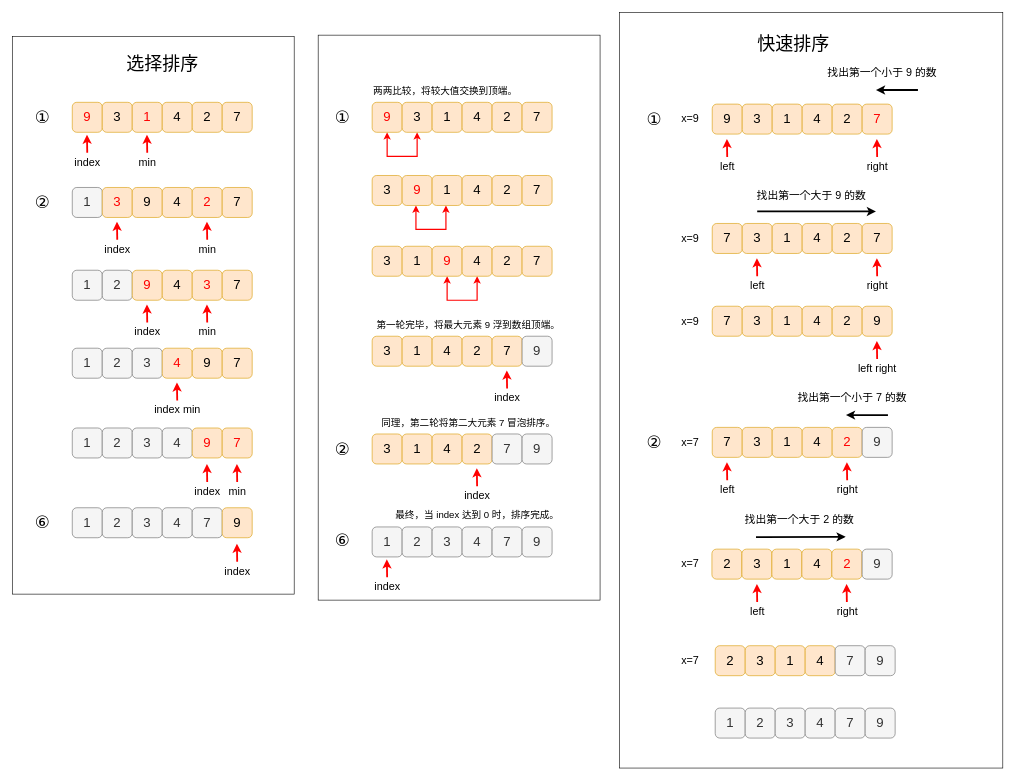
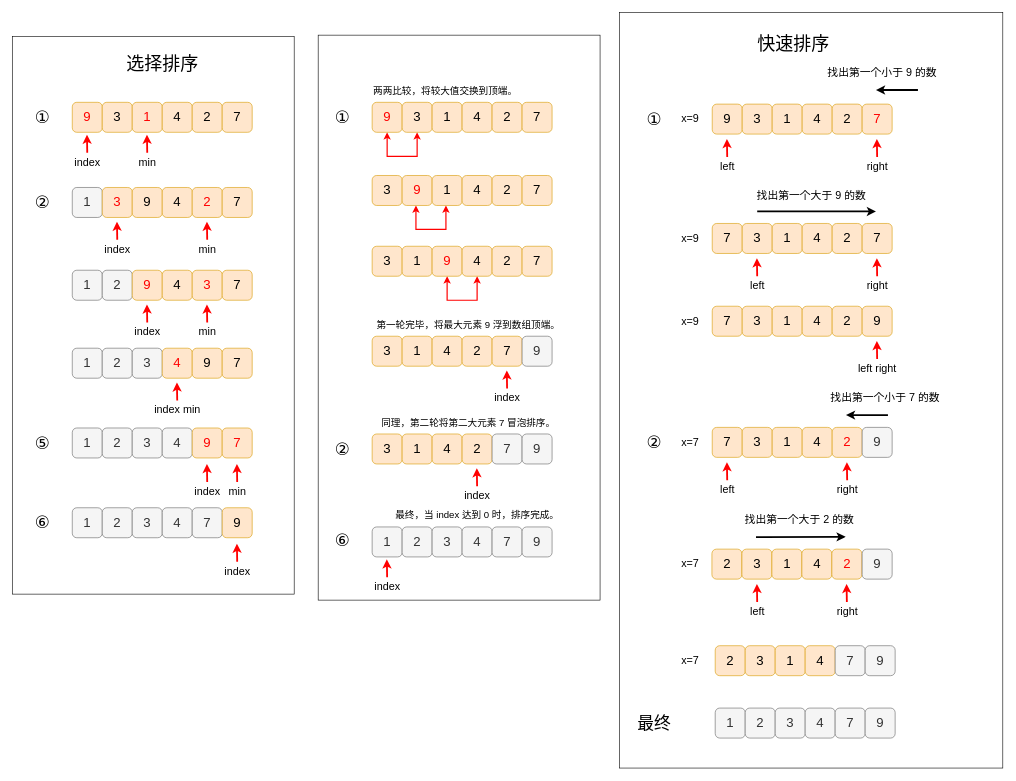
(852, 398) -> (885, 398)
none -> (42, 443)
none -> (654, 723)
